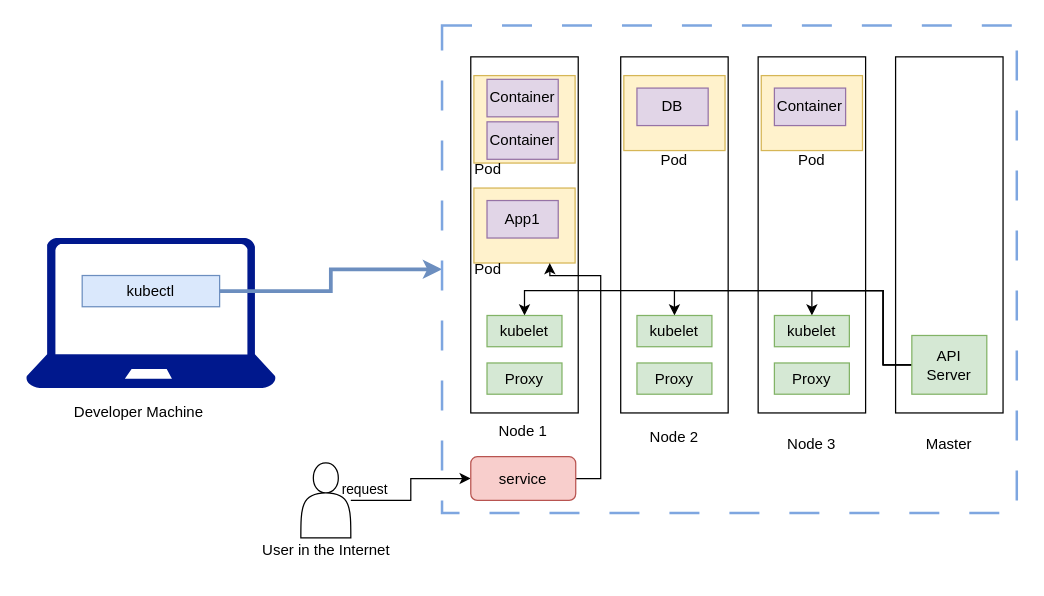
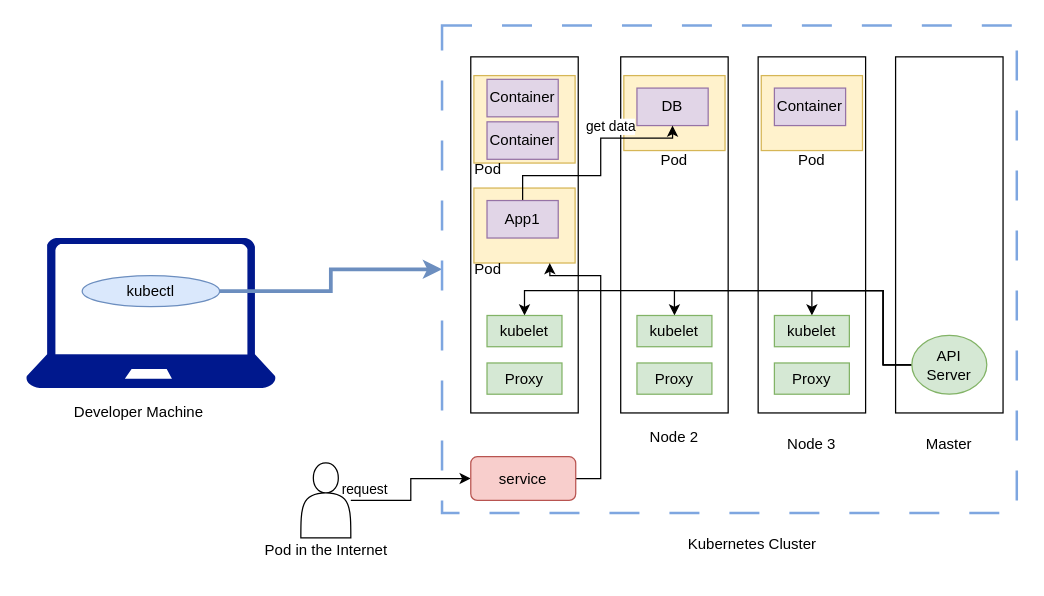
none -> (601, 172)
(151, 291) -> (151, 291)
(949, 365) -> (949, 365)
(523, 432) -> none
none -> (752, 544)
(326, 551) -> (326, 551)
